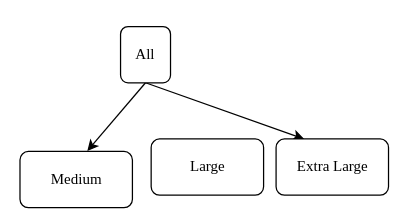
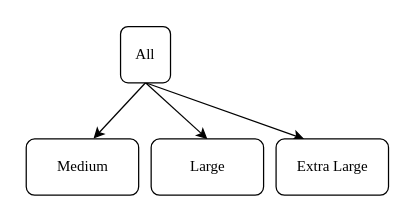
none -> (175, 110)
(76, 179) -> (83, 167)
